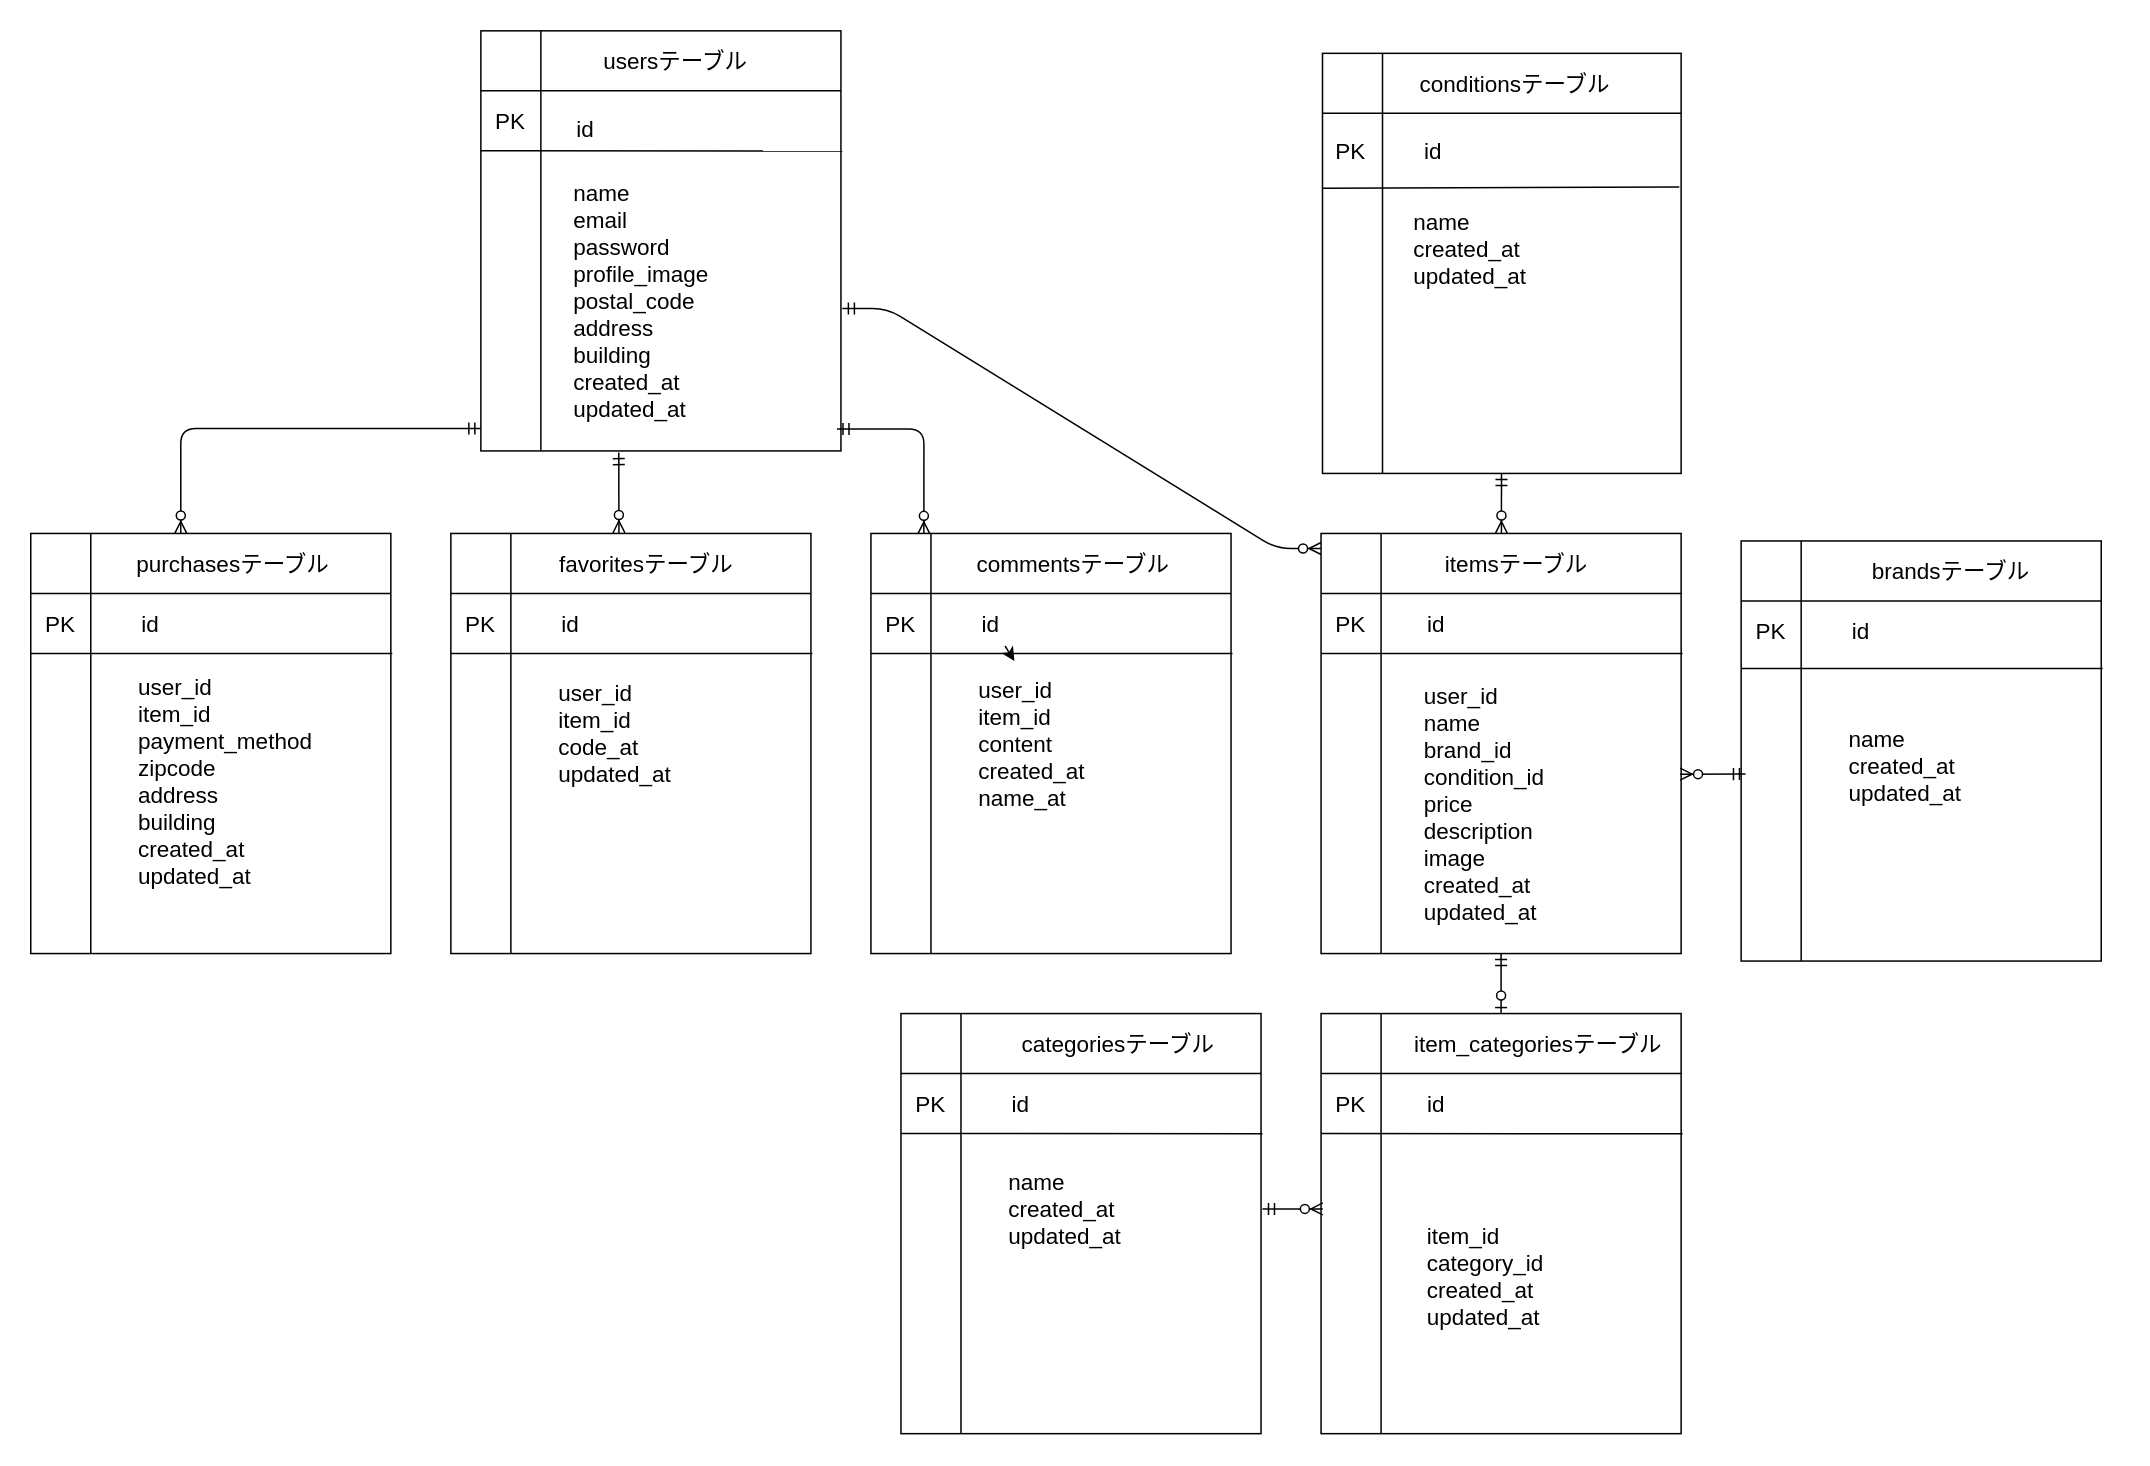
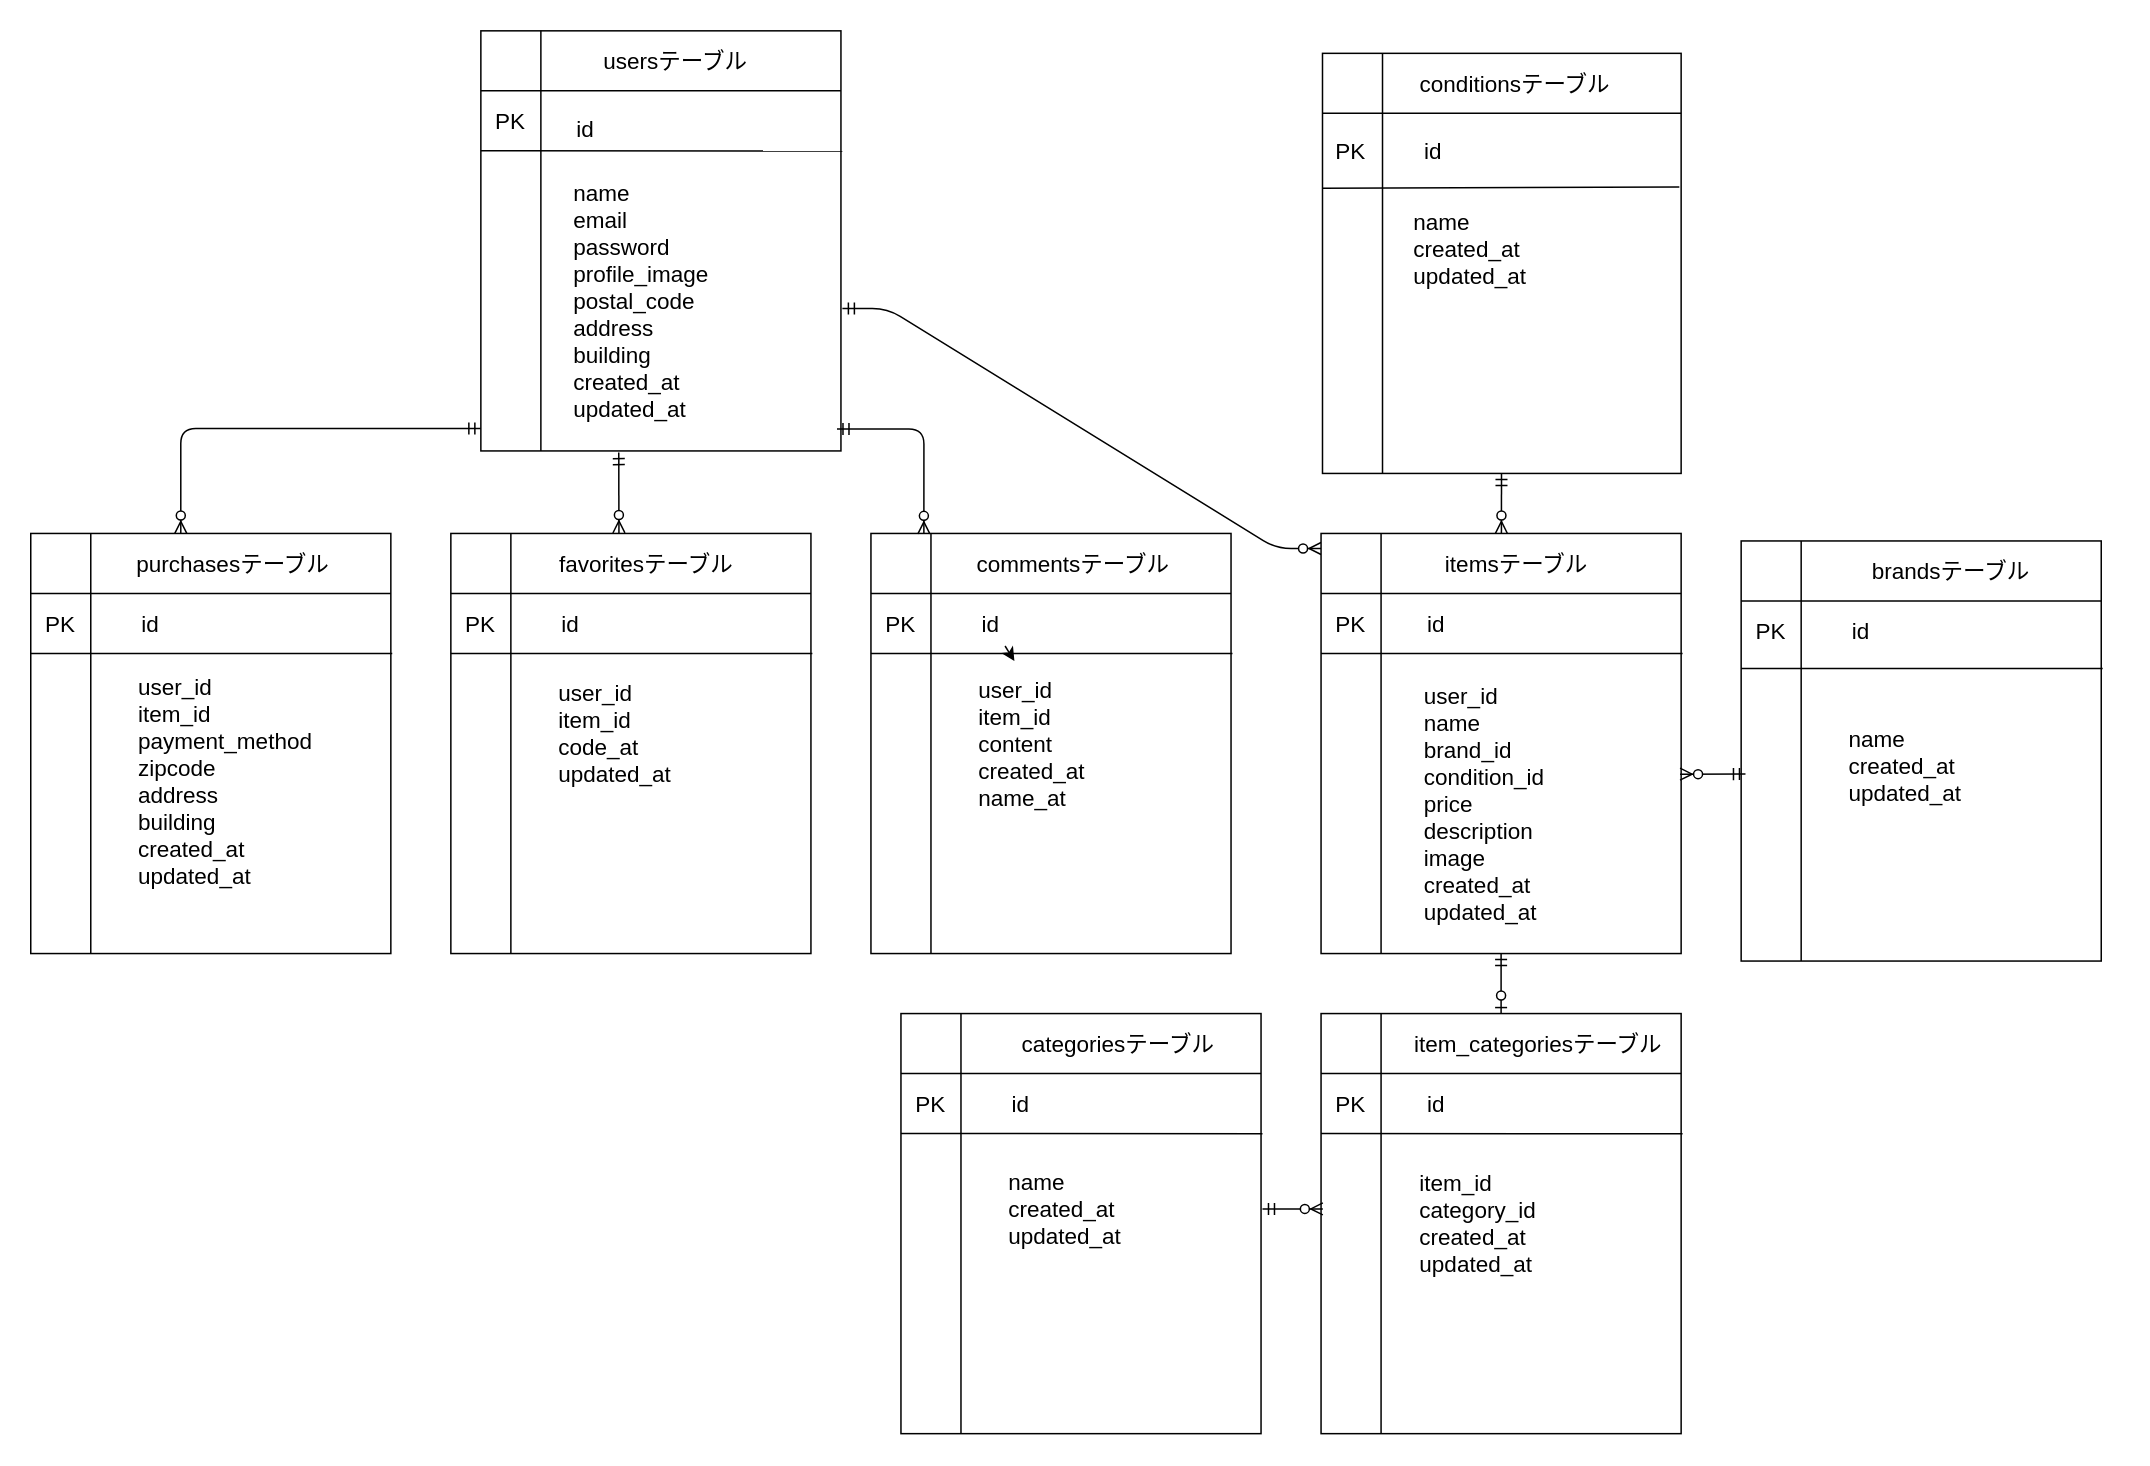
(1509, 1276) -> (1502, 1223)
